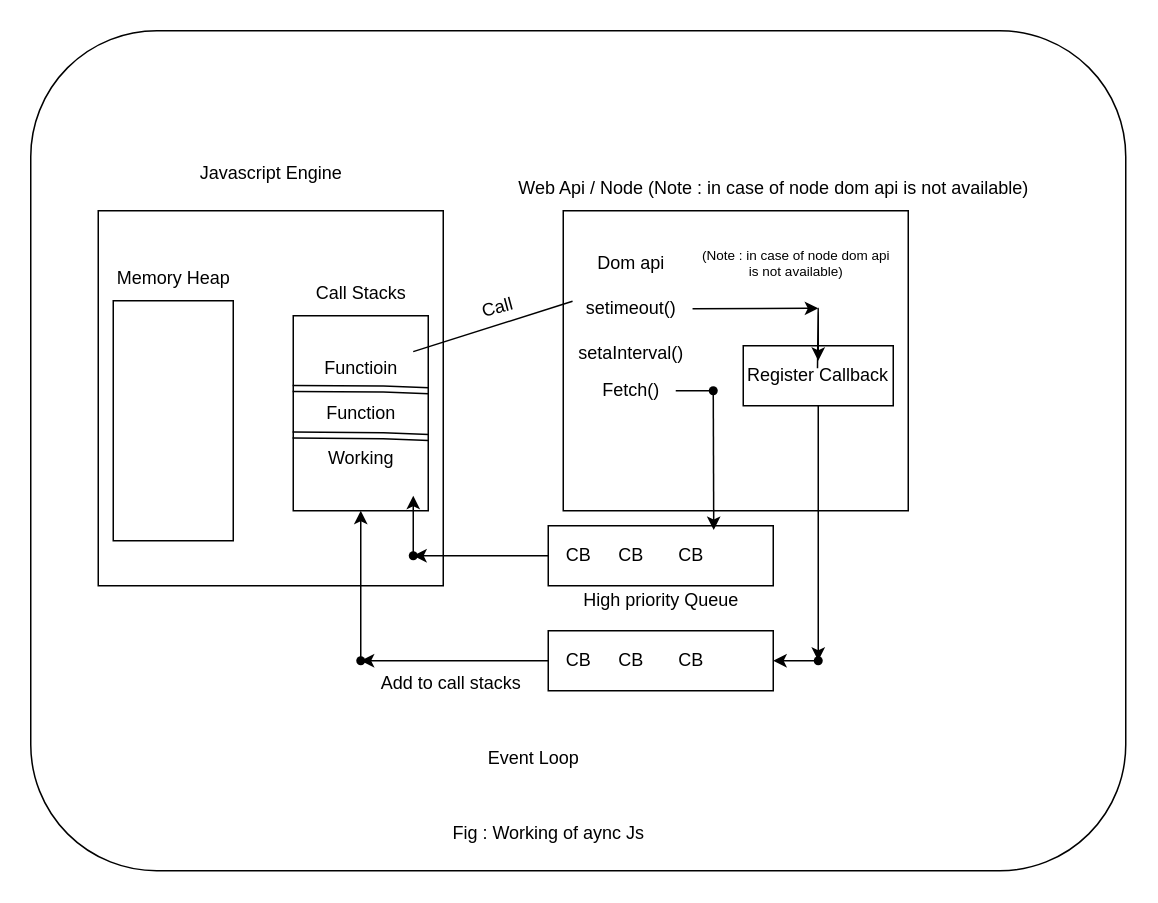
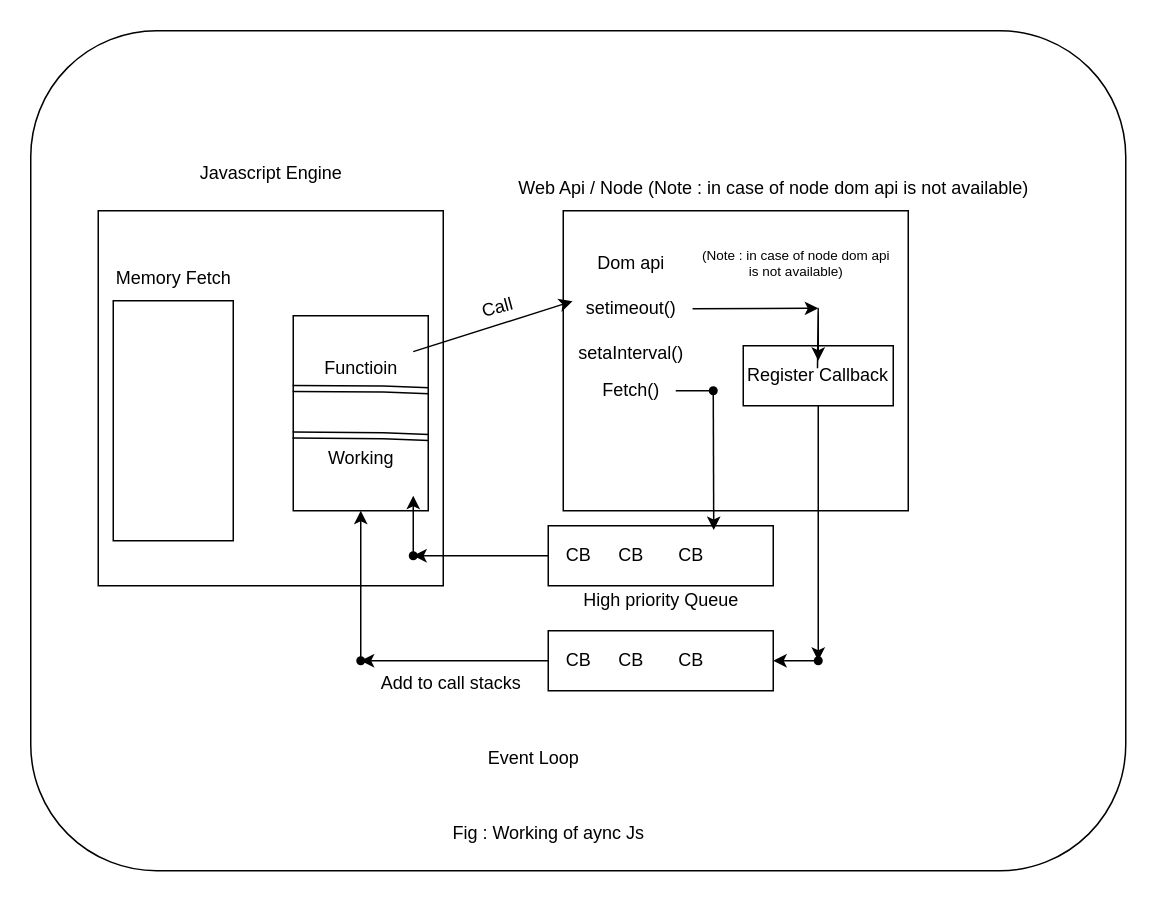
(174, 278) -> (174, 278)
(361, 293) -> none
(566, 303) -> (562, 304)
(361, 413) -> none
